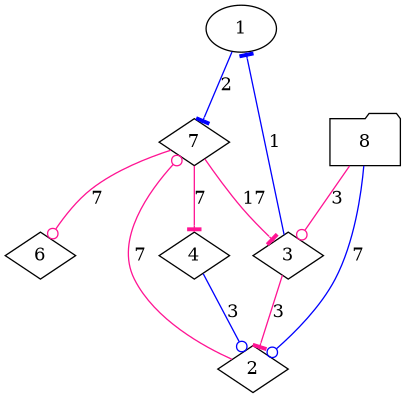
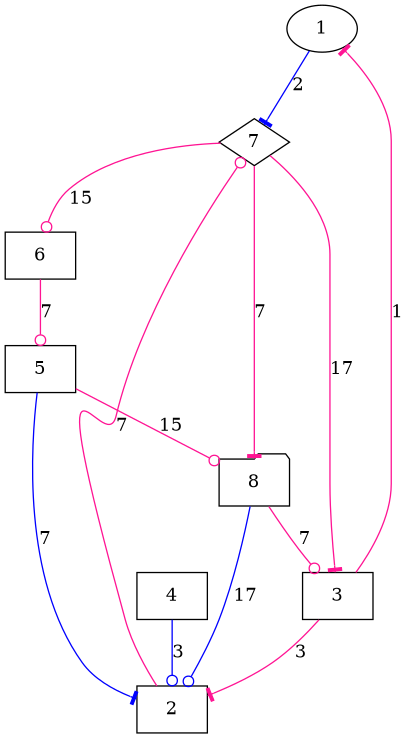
(266, 147) -> (391, 311)
(194, 196) -> (254, 309)
(98, 199) -> (82, 199)
(338, 199) -> (305, 539)
(40, 256) -> (40, 256)
(194, 256) -> (172, 596)
(288, 256) -> (338, 596)
(359, 256) -> (246, 596)
none -> (40, 369)
(253, 369) -> (172, 709)
